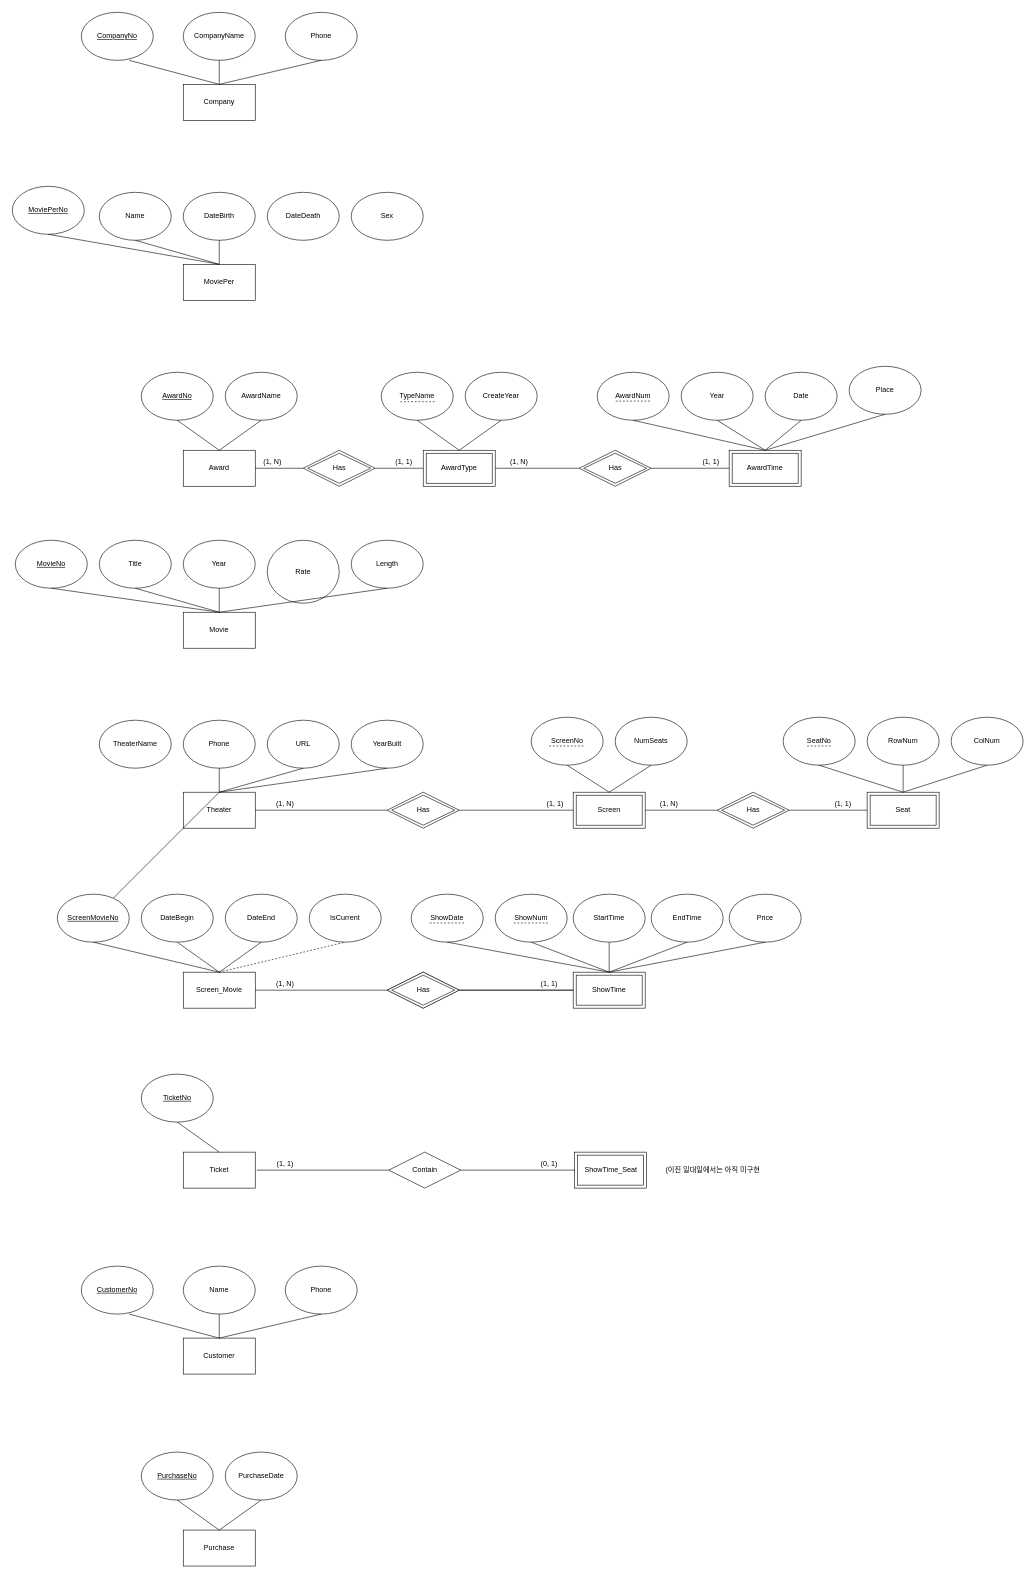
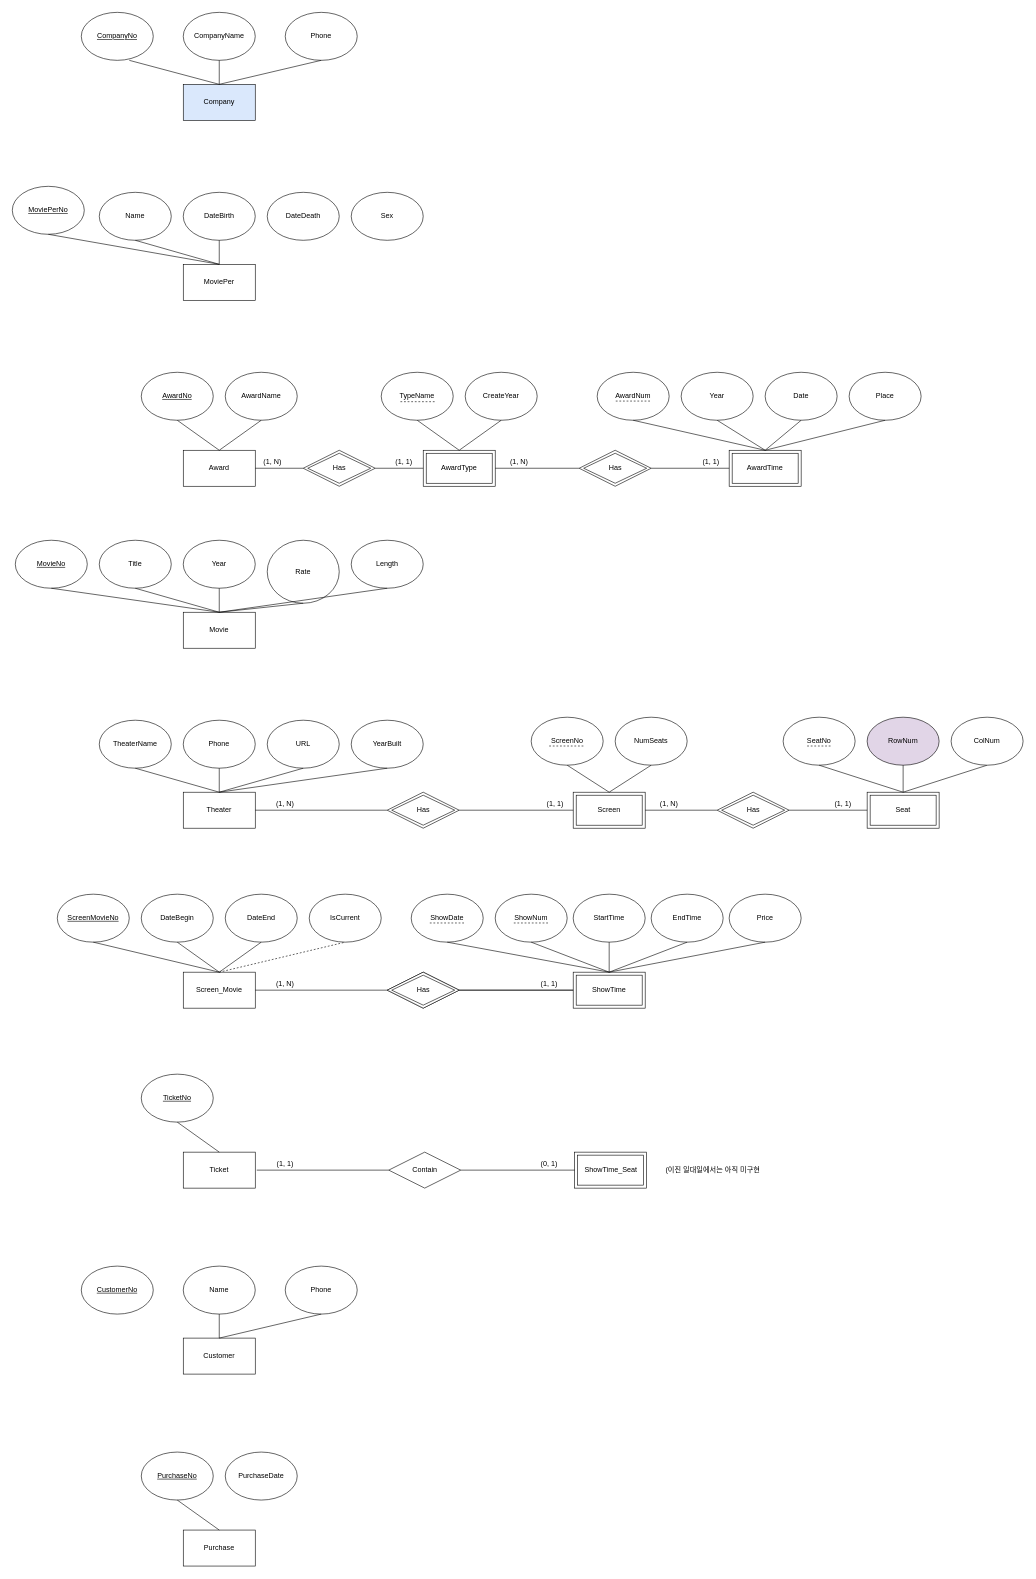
(219, 102) -> (219, 102)
(885, 390) -> (885, 396)
none -> (268, 607)
(903, 741) -> (903, 741)
(166, 846) -> (177, 780)
(174, 1326) -> none
(241, 1515) -> none
